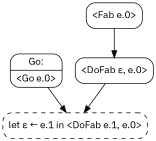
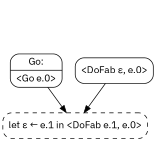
(114, 16) -> none
